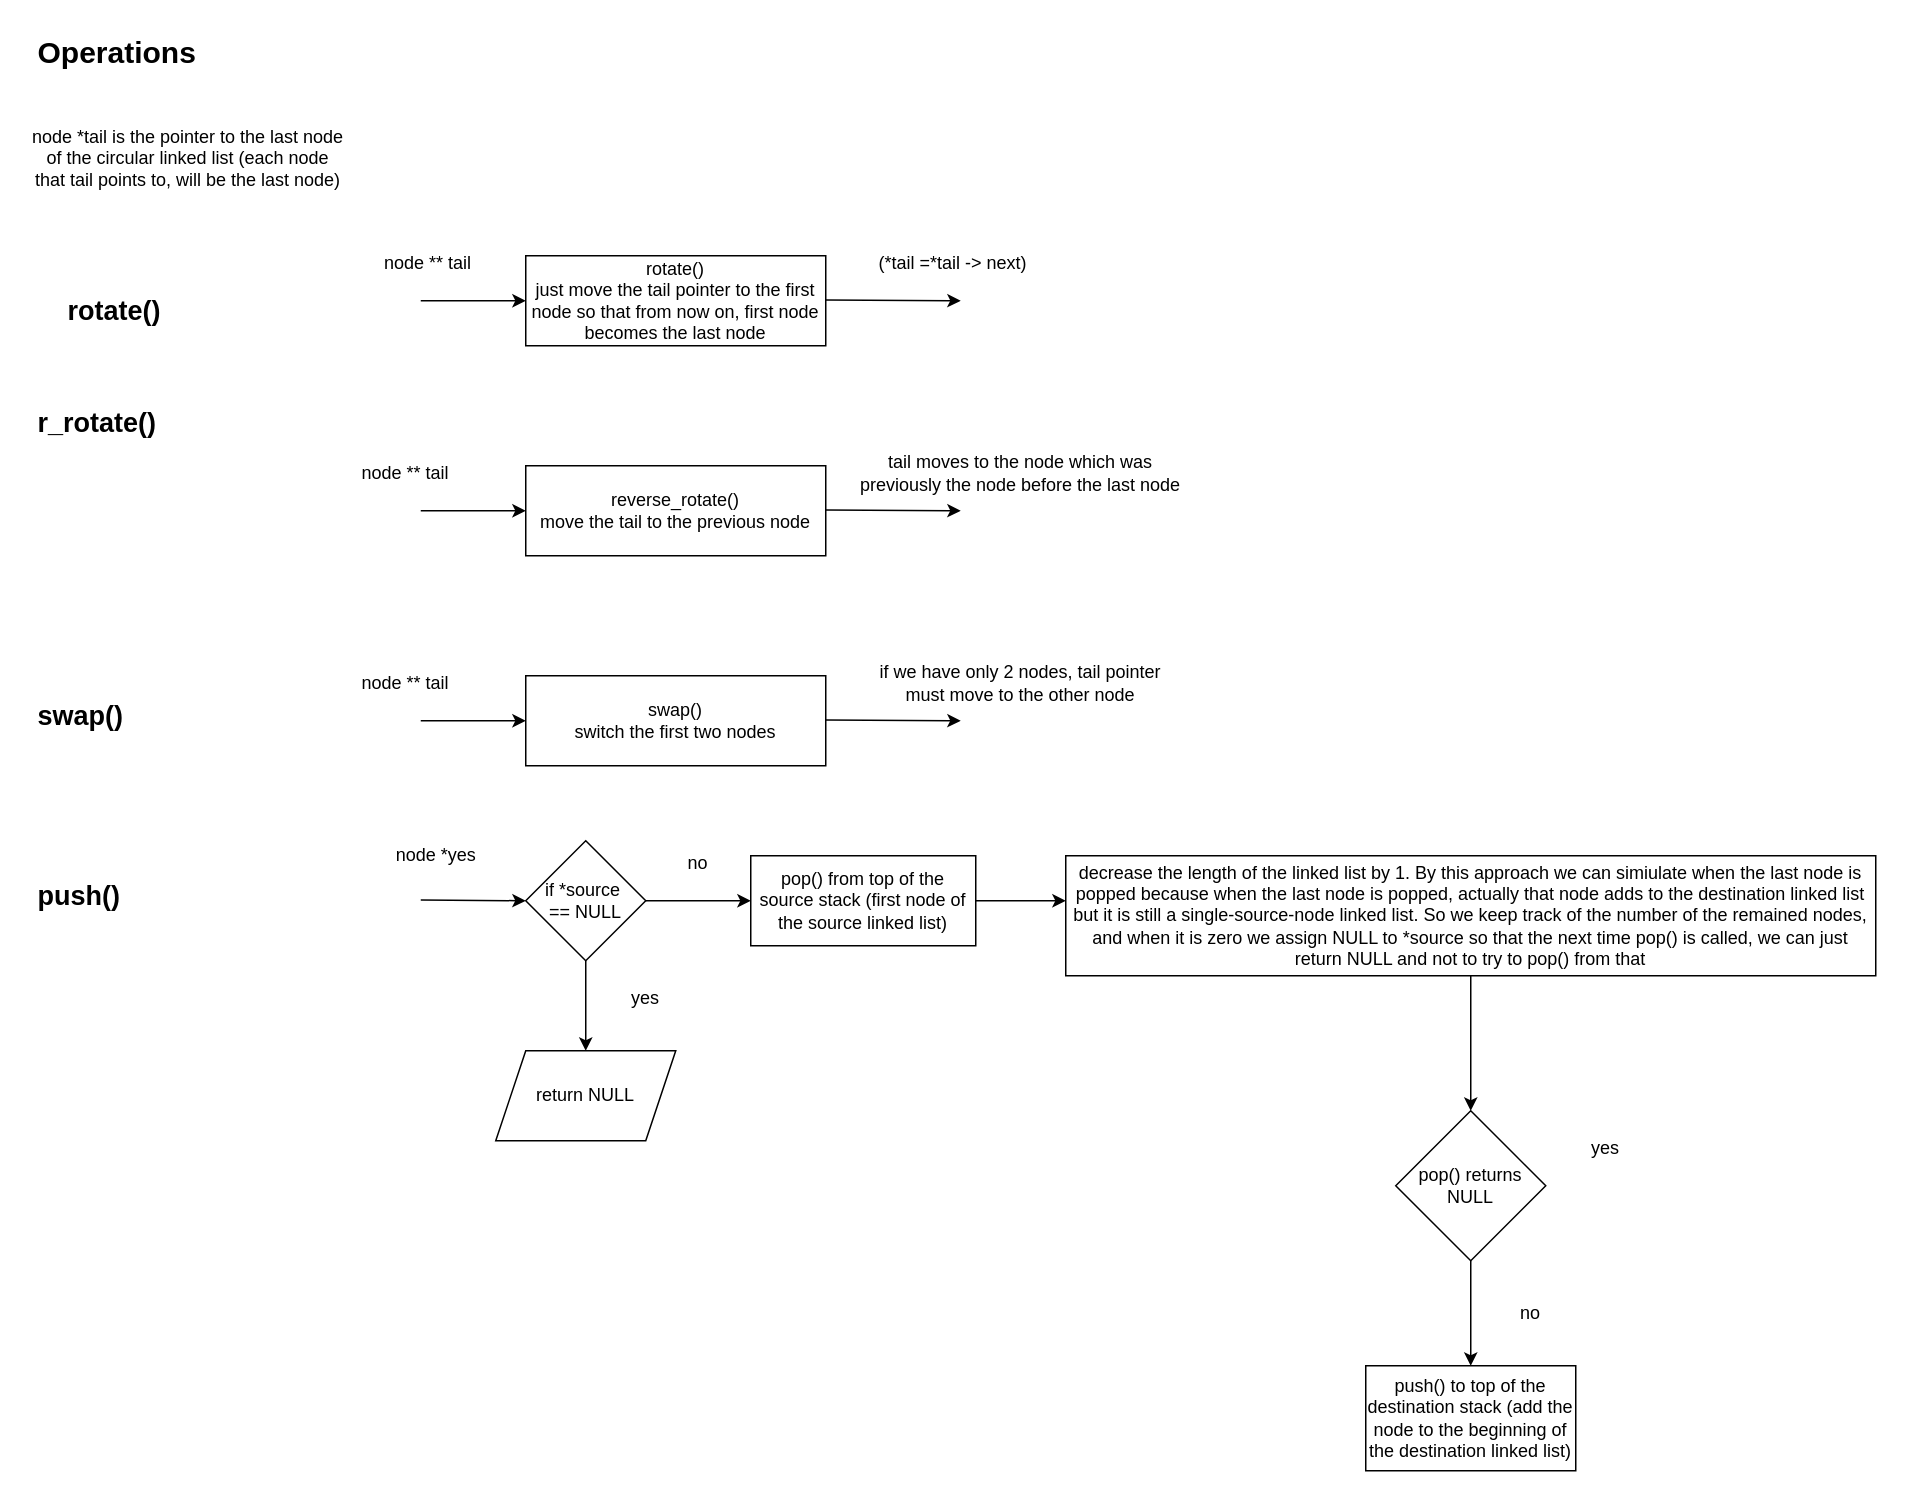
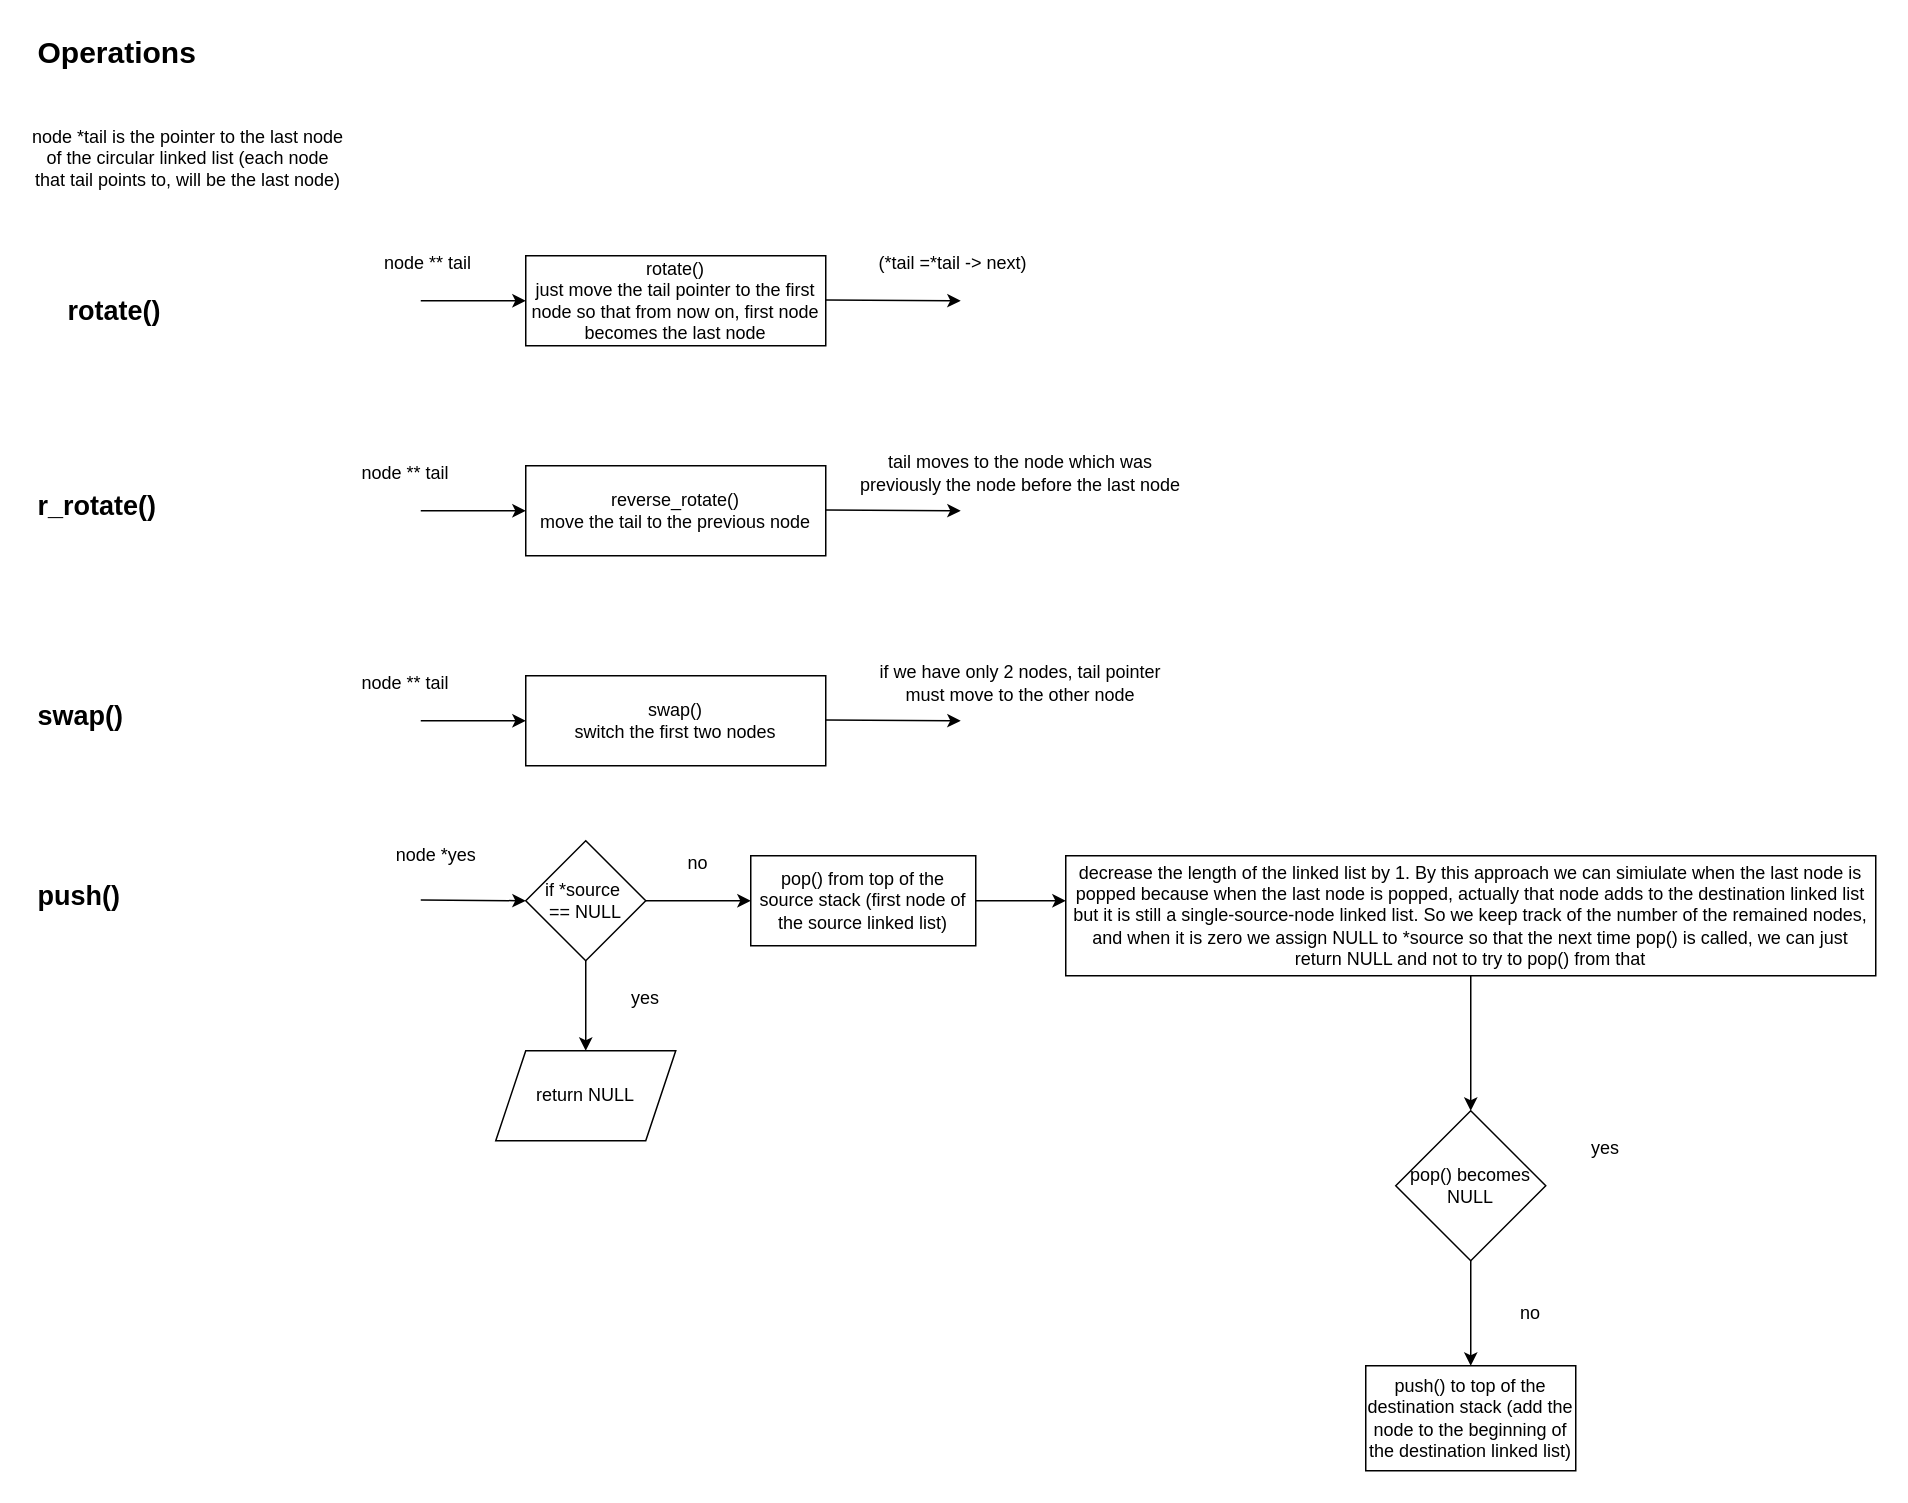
(121, 428) -> (121, 511)
(1471, 1186) -> (1471, 1186)
